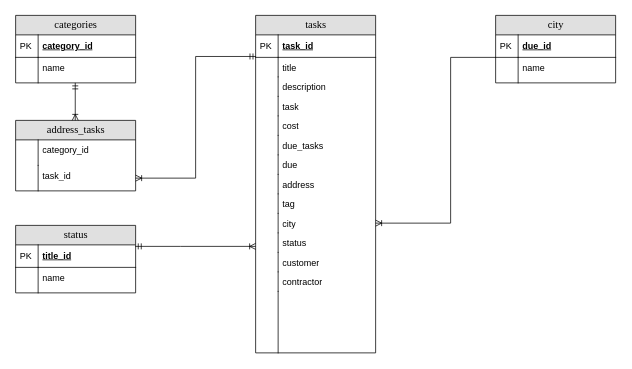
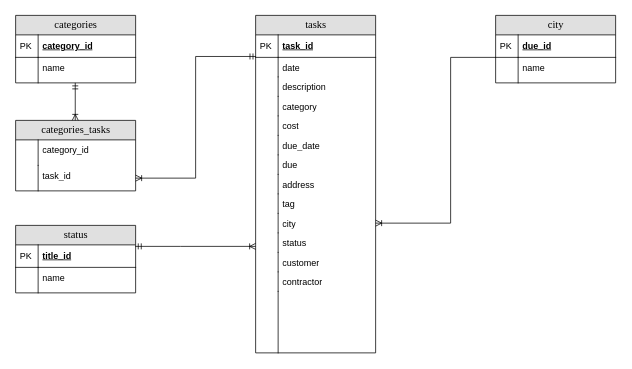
(293, 68) -> (292, 68)
(292, 107) -> (303, 107)
(76, 130) -> (76, 130)
(305, 146) -> (303, 146)
